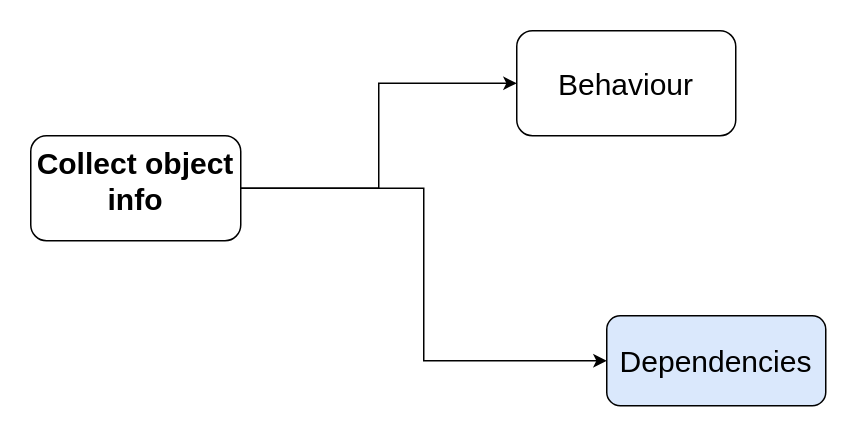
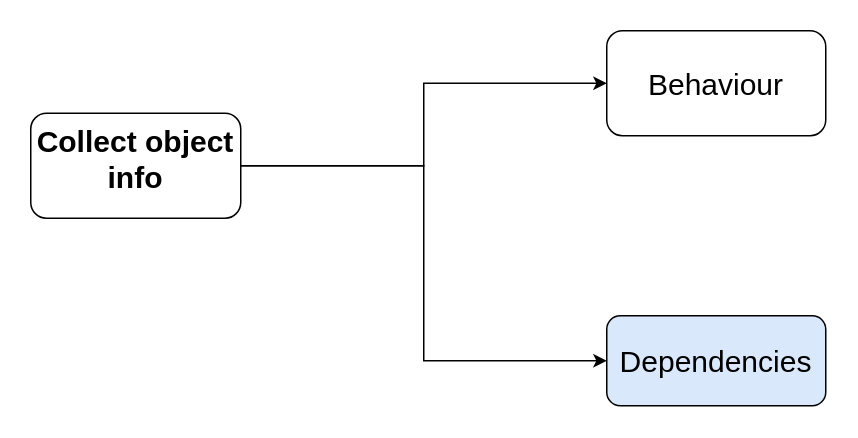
(626, 83) -> (716, 83)
(136, 188) -> (136, 166)
